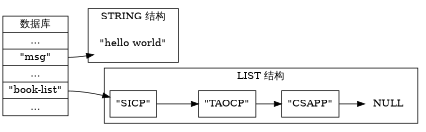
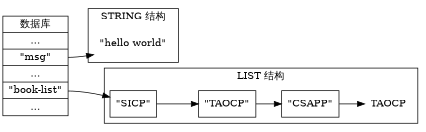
(388, 104) -> (388, 104)
